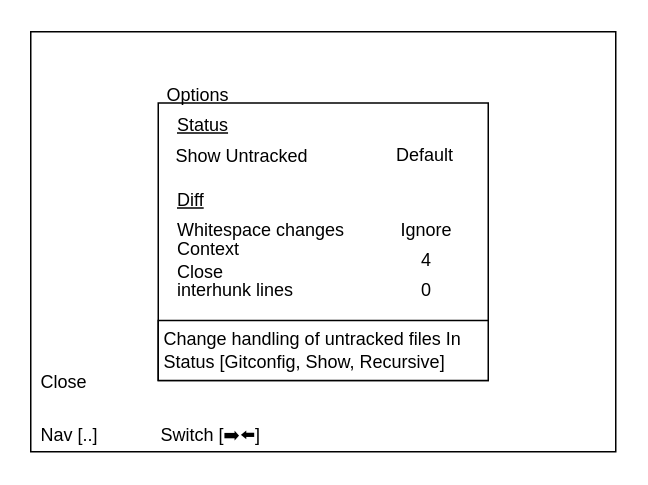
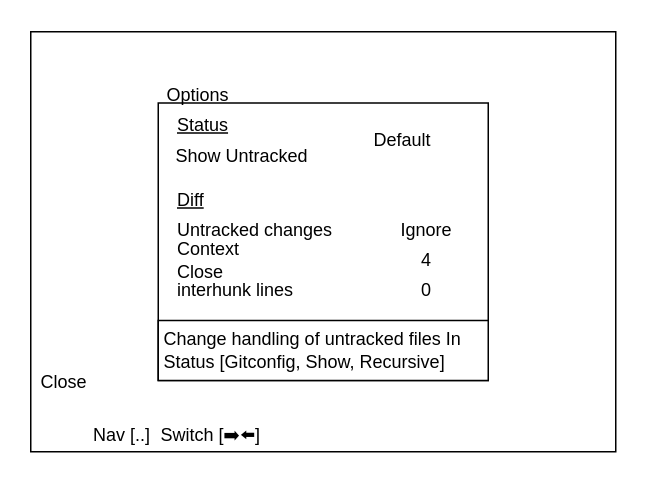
(425, 155) -> (402, 140)
(264, 230) -> (261, 230)
(68, 434) -> (120, 434)
